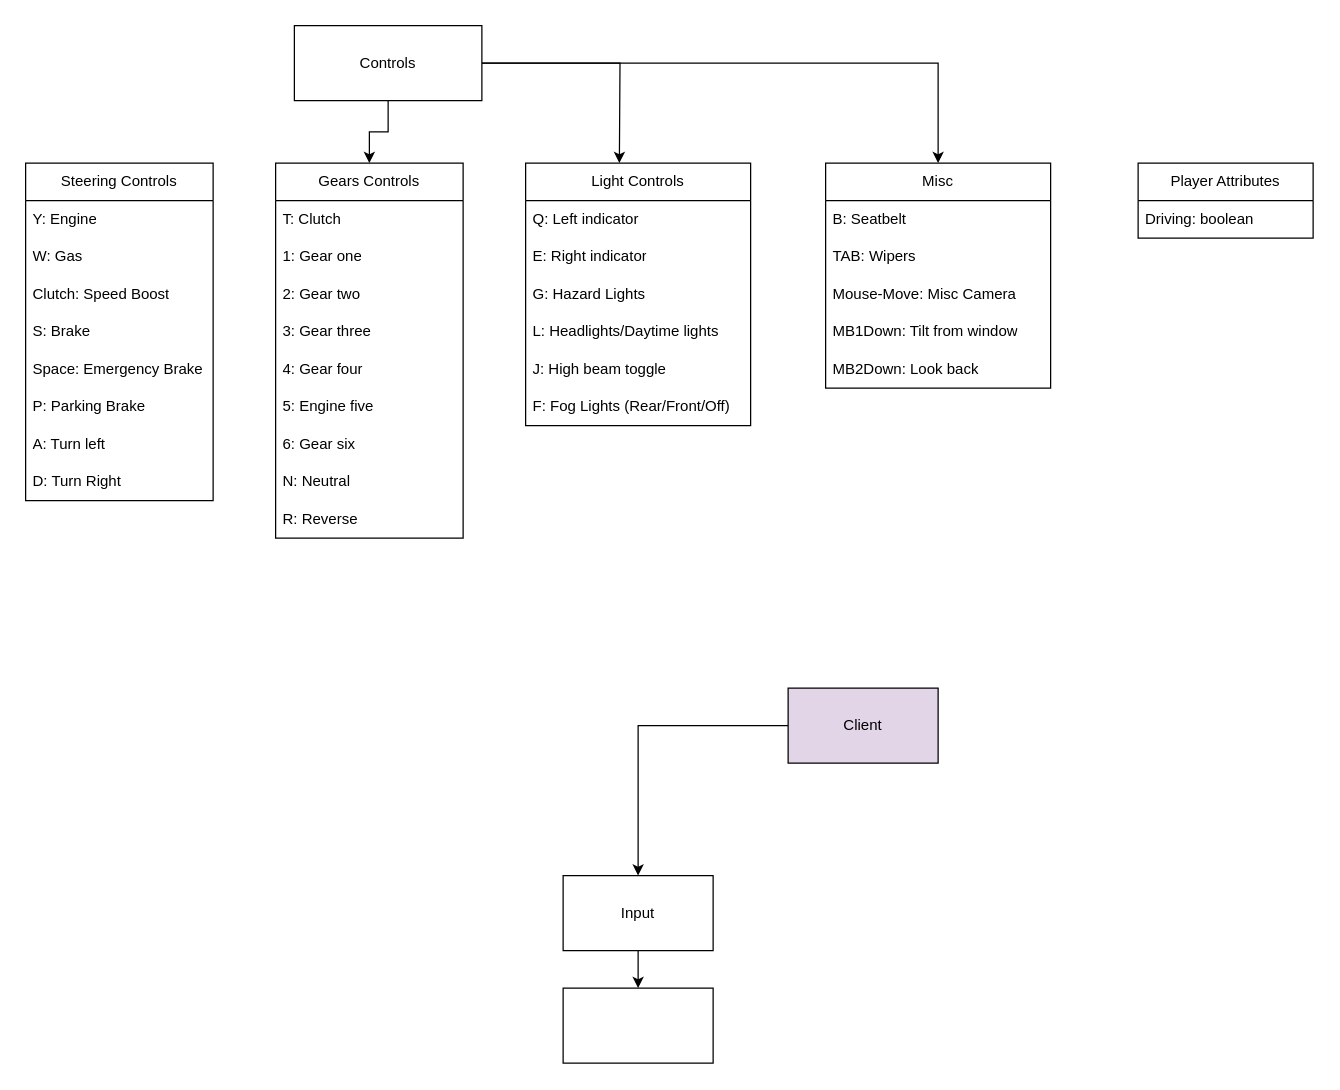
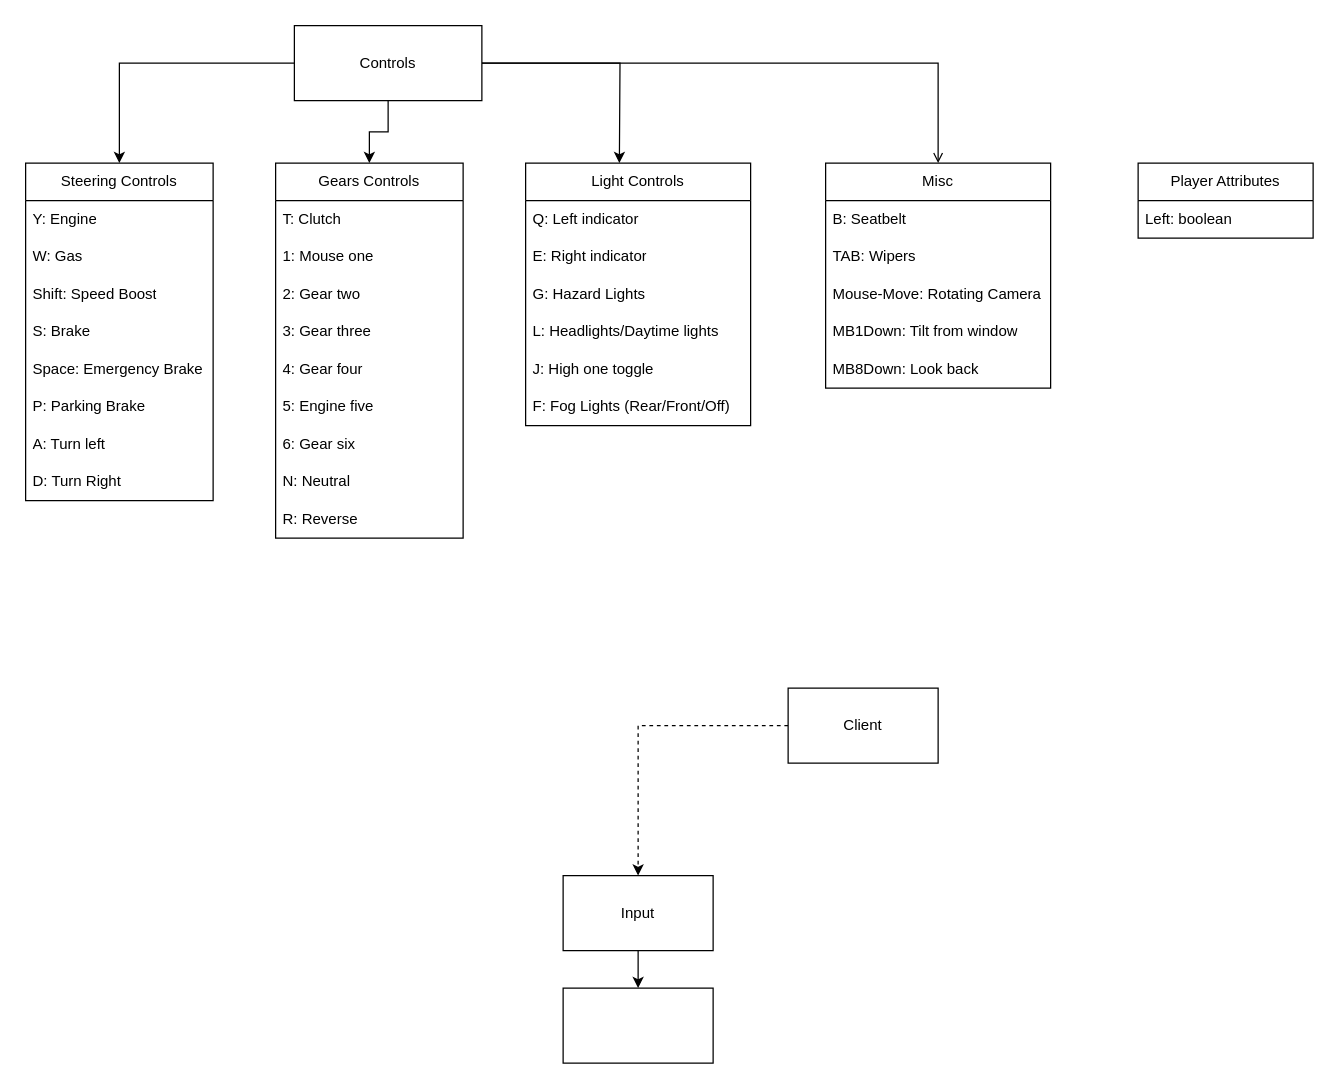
none -> (161, 63)
(938, 153) -> (938, 155)
(1203, 219) -> (1194, 219)
(323, 257) -> (328, 257)
(105, 294) -> (101, 294)
(922, 294) -> (939, 294)
(601, 369) -> (597, 369)
(903, 369) -> (903, 369)
(641, 726) -> (641, 726)
(863, 726) -> (863, 726)
